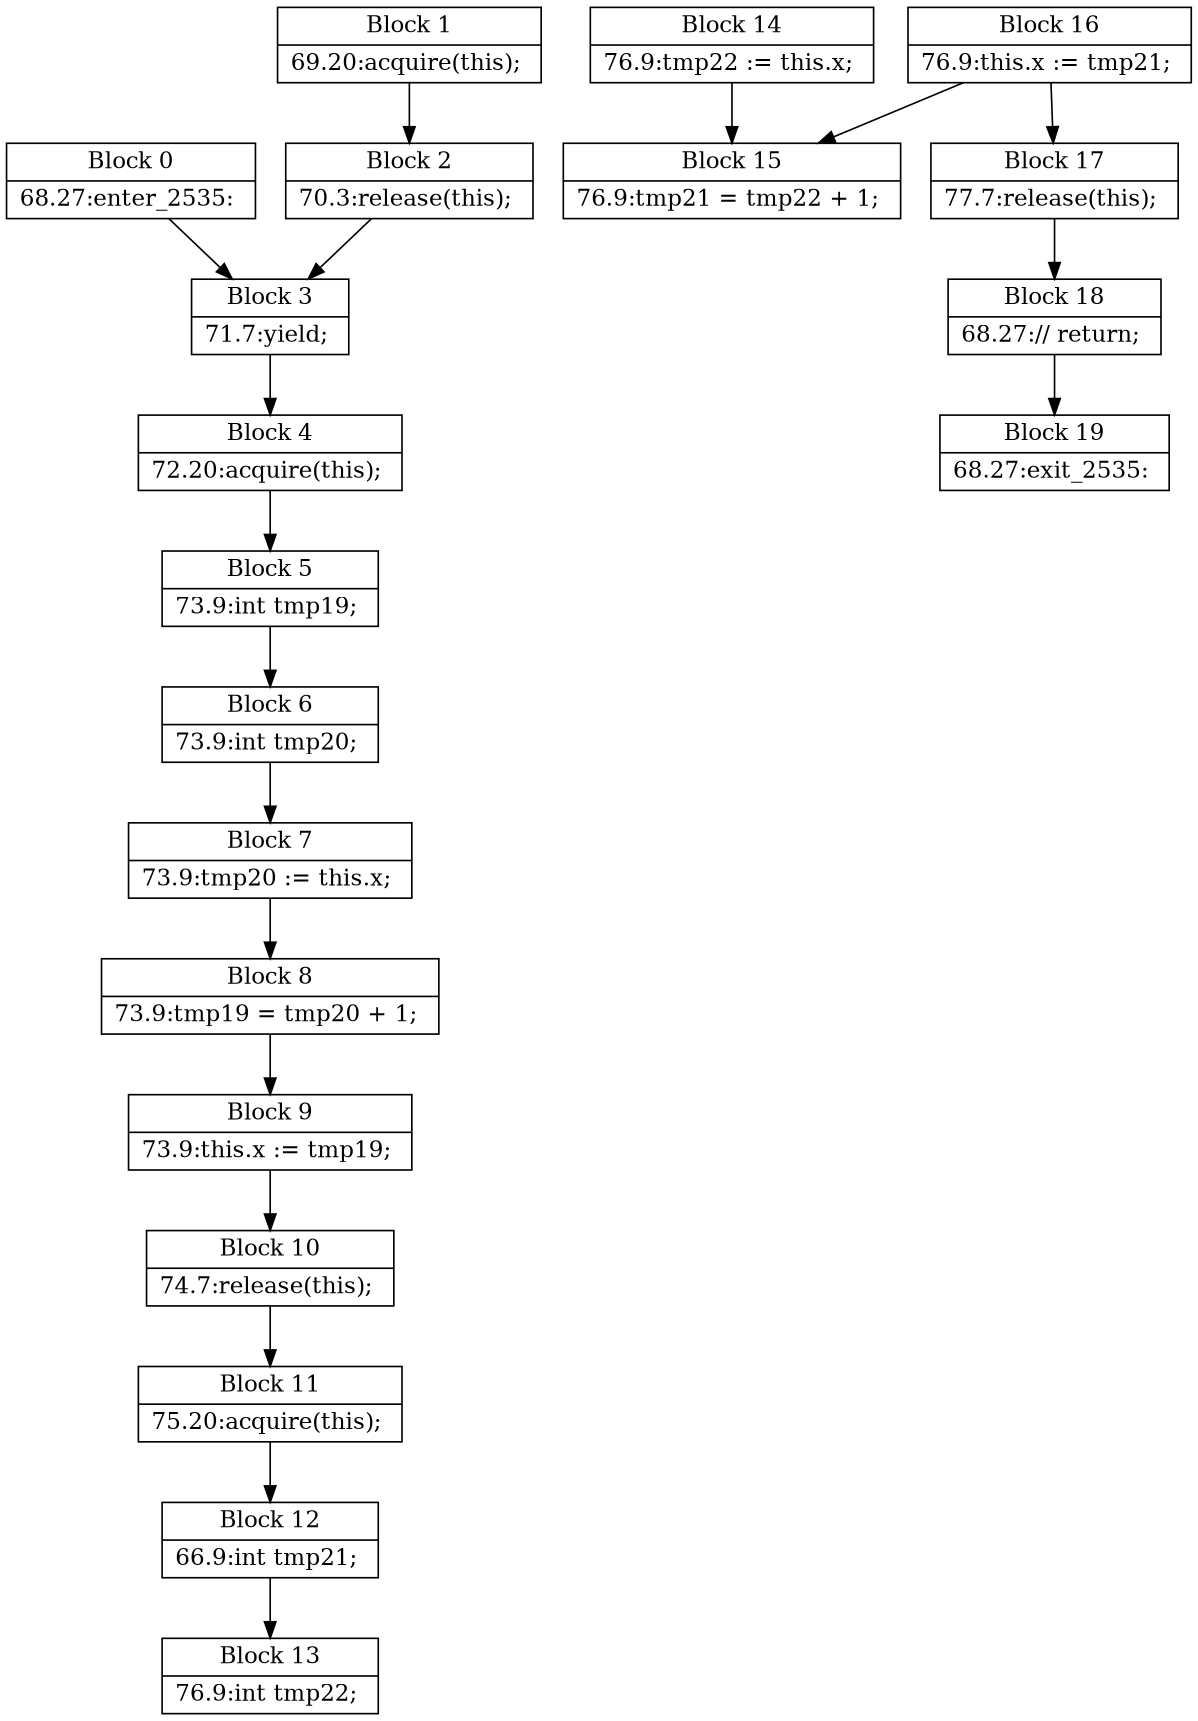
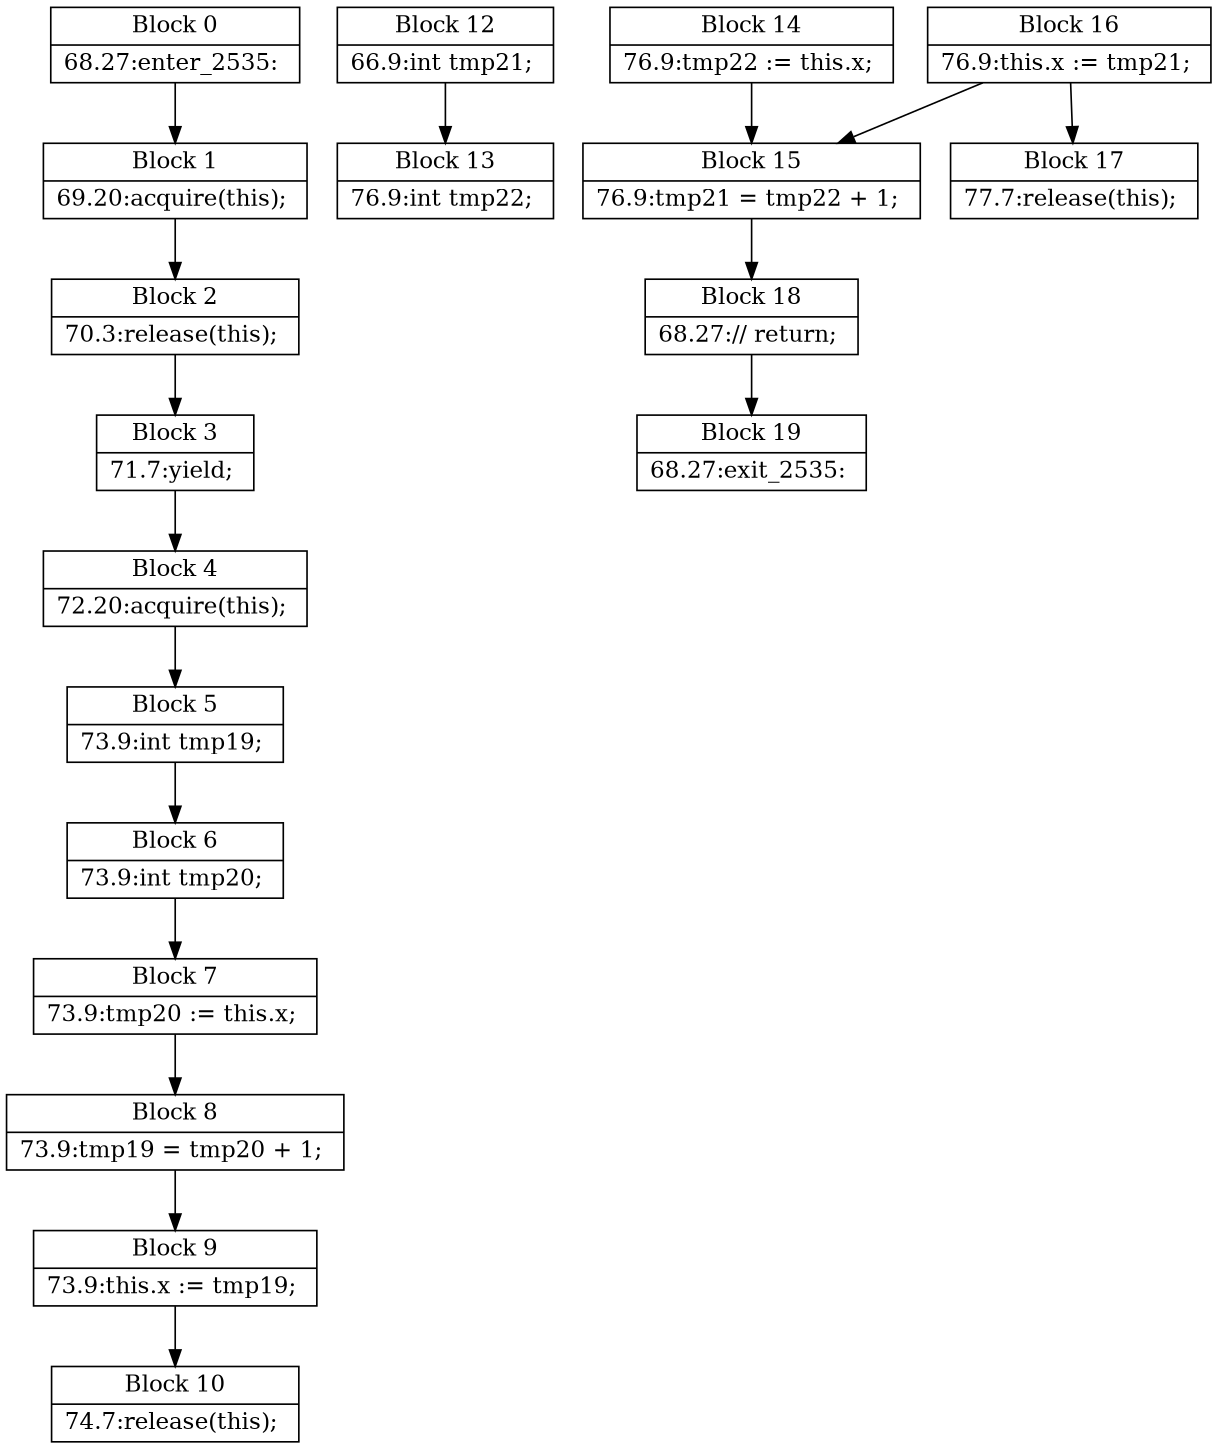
(1055, 241) -> (752, 241)
(195, 243) -> (175, 105)
(270, 1404) -> none
